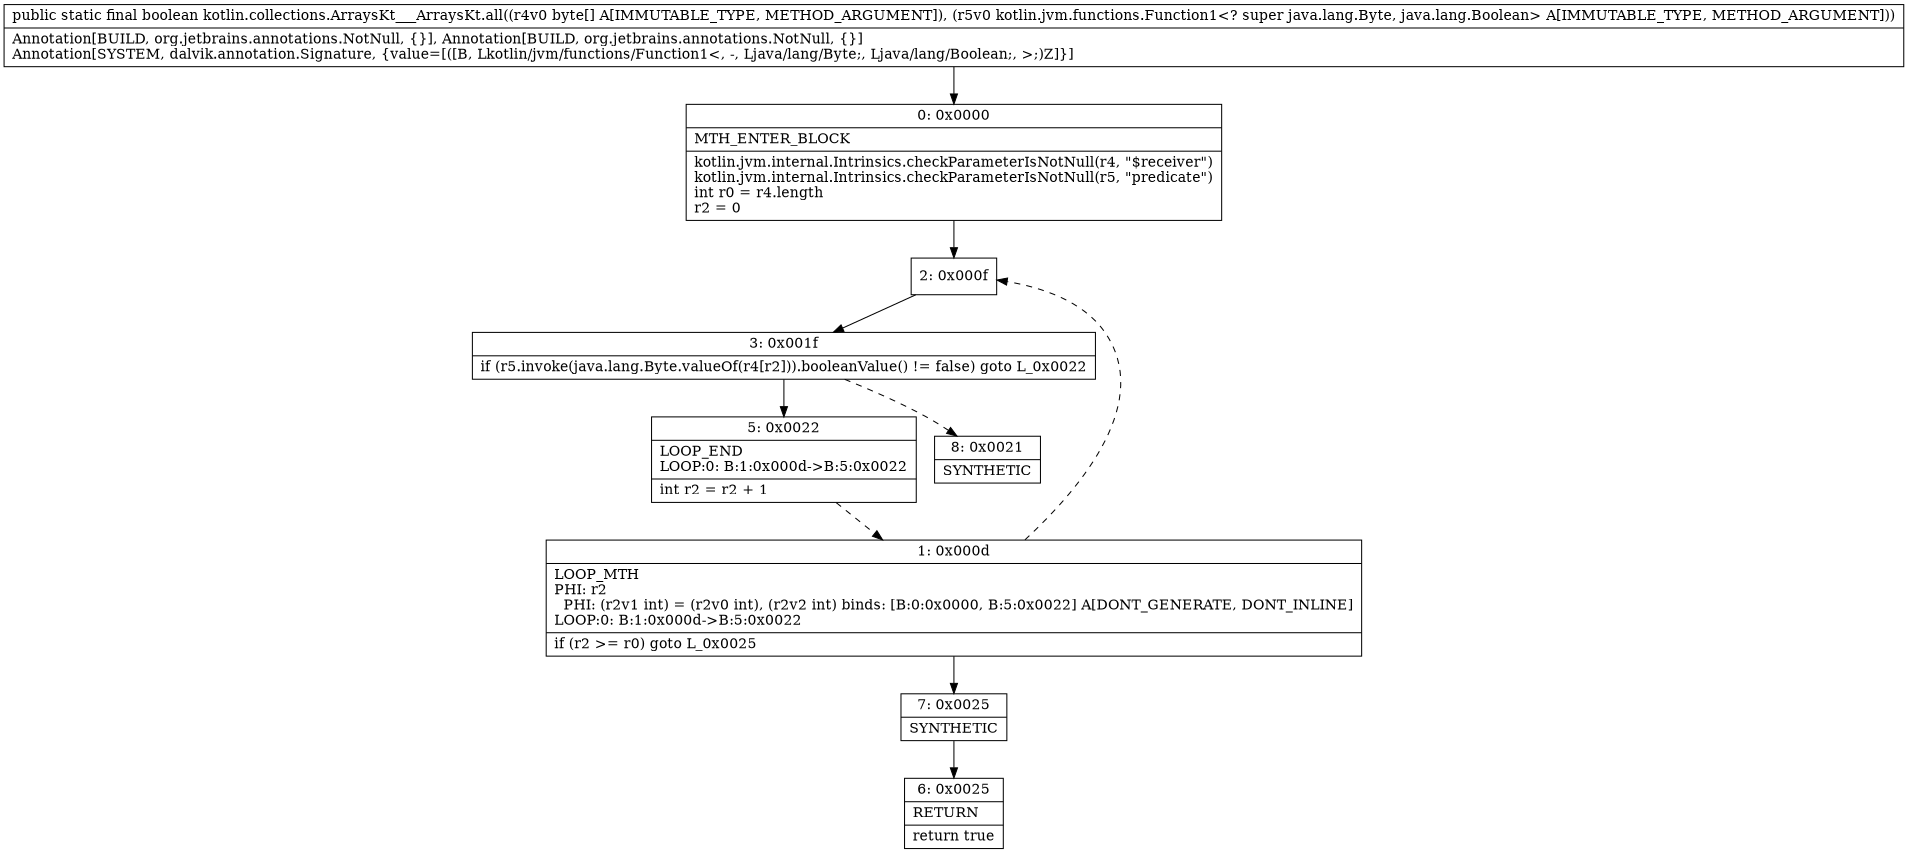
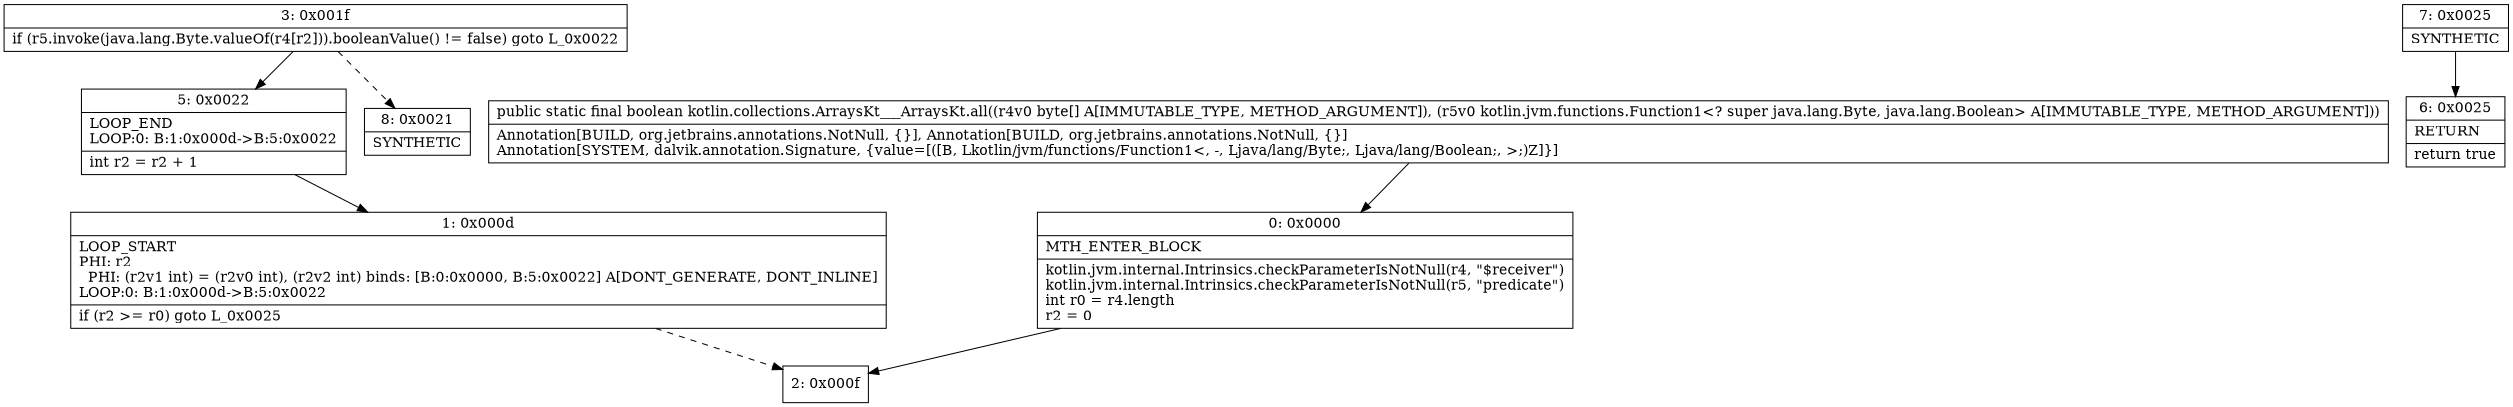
(879, 311) -> none
(855, 518) -> (327, 191)
(597, 575) -> (128, 247)
(954, 670) -> none
